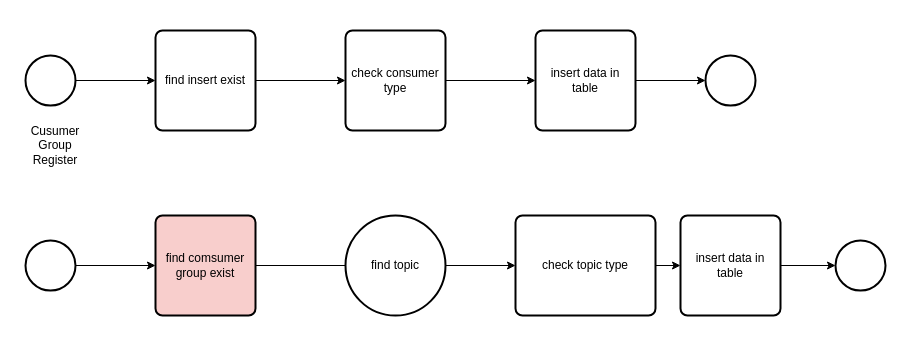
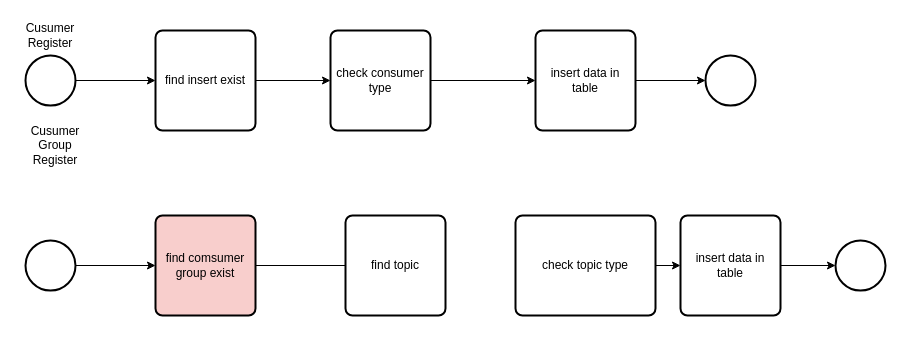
none -> (51, 36)
(396, 81) -> (381, 81)
(396, 266) -> (396, 266)
(477, 266) -> none
